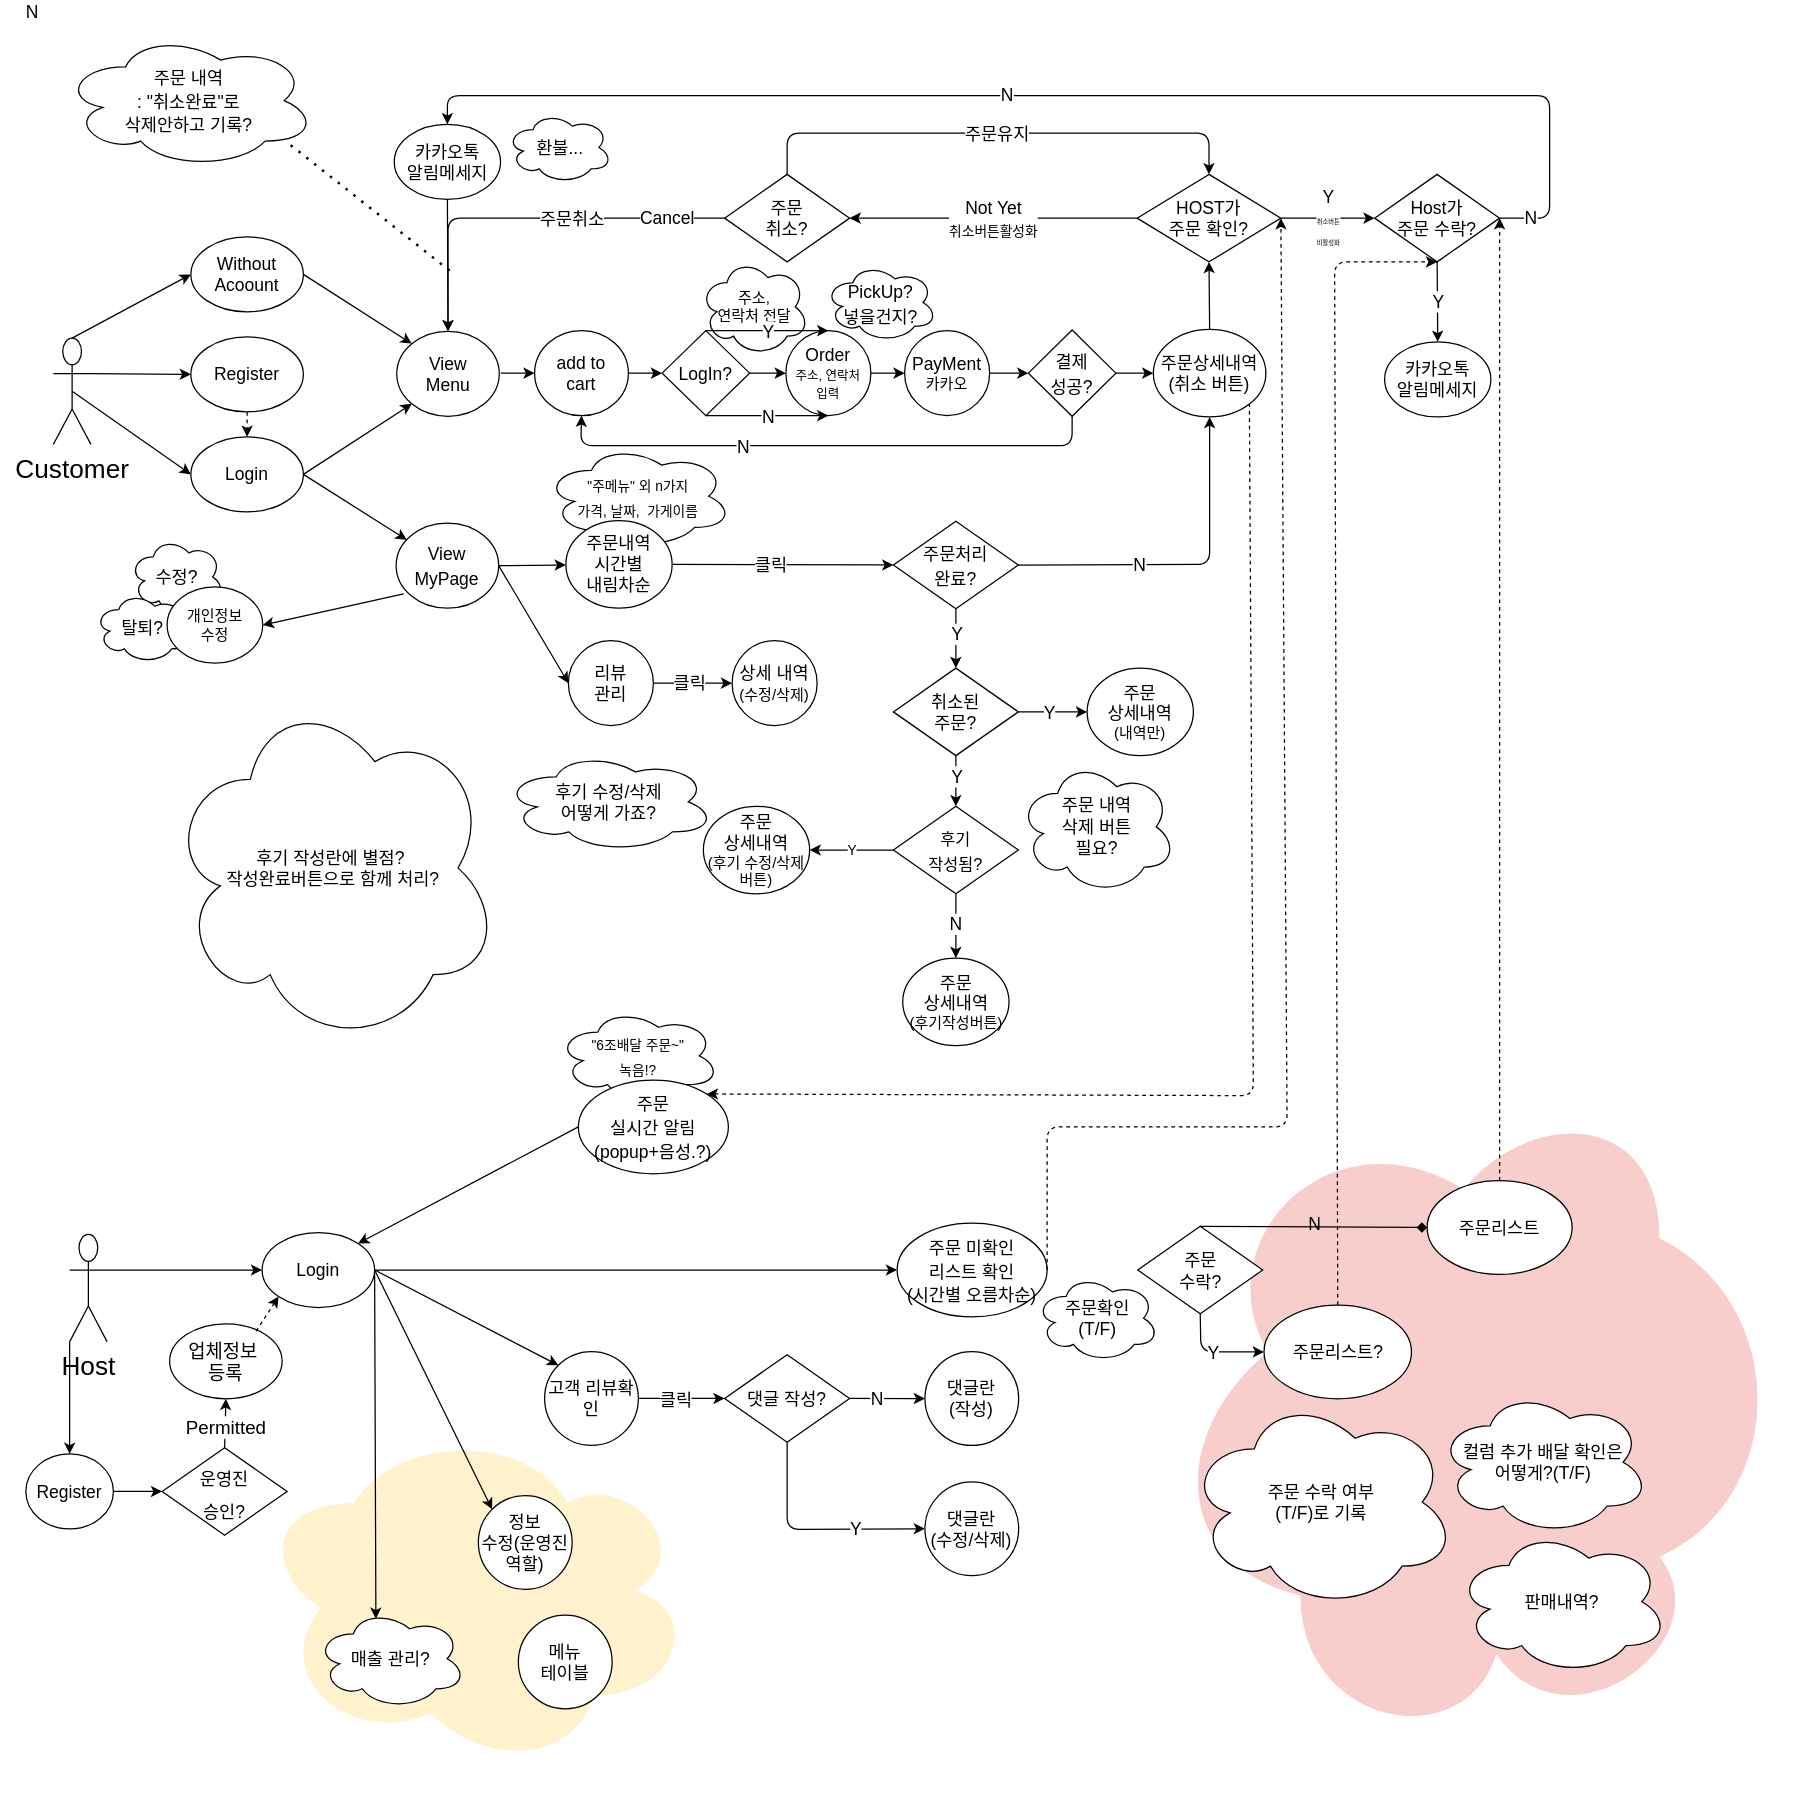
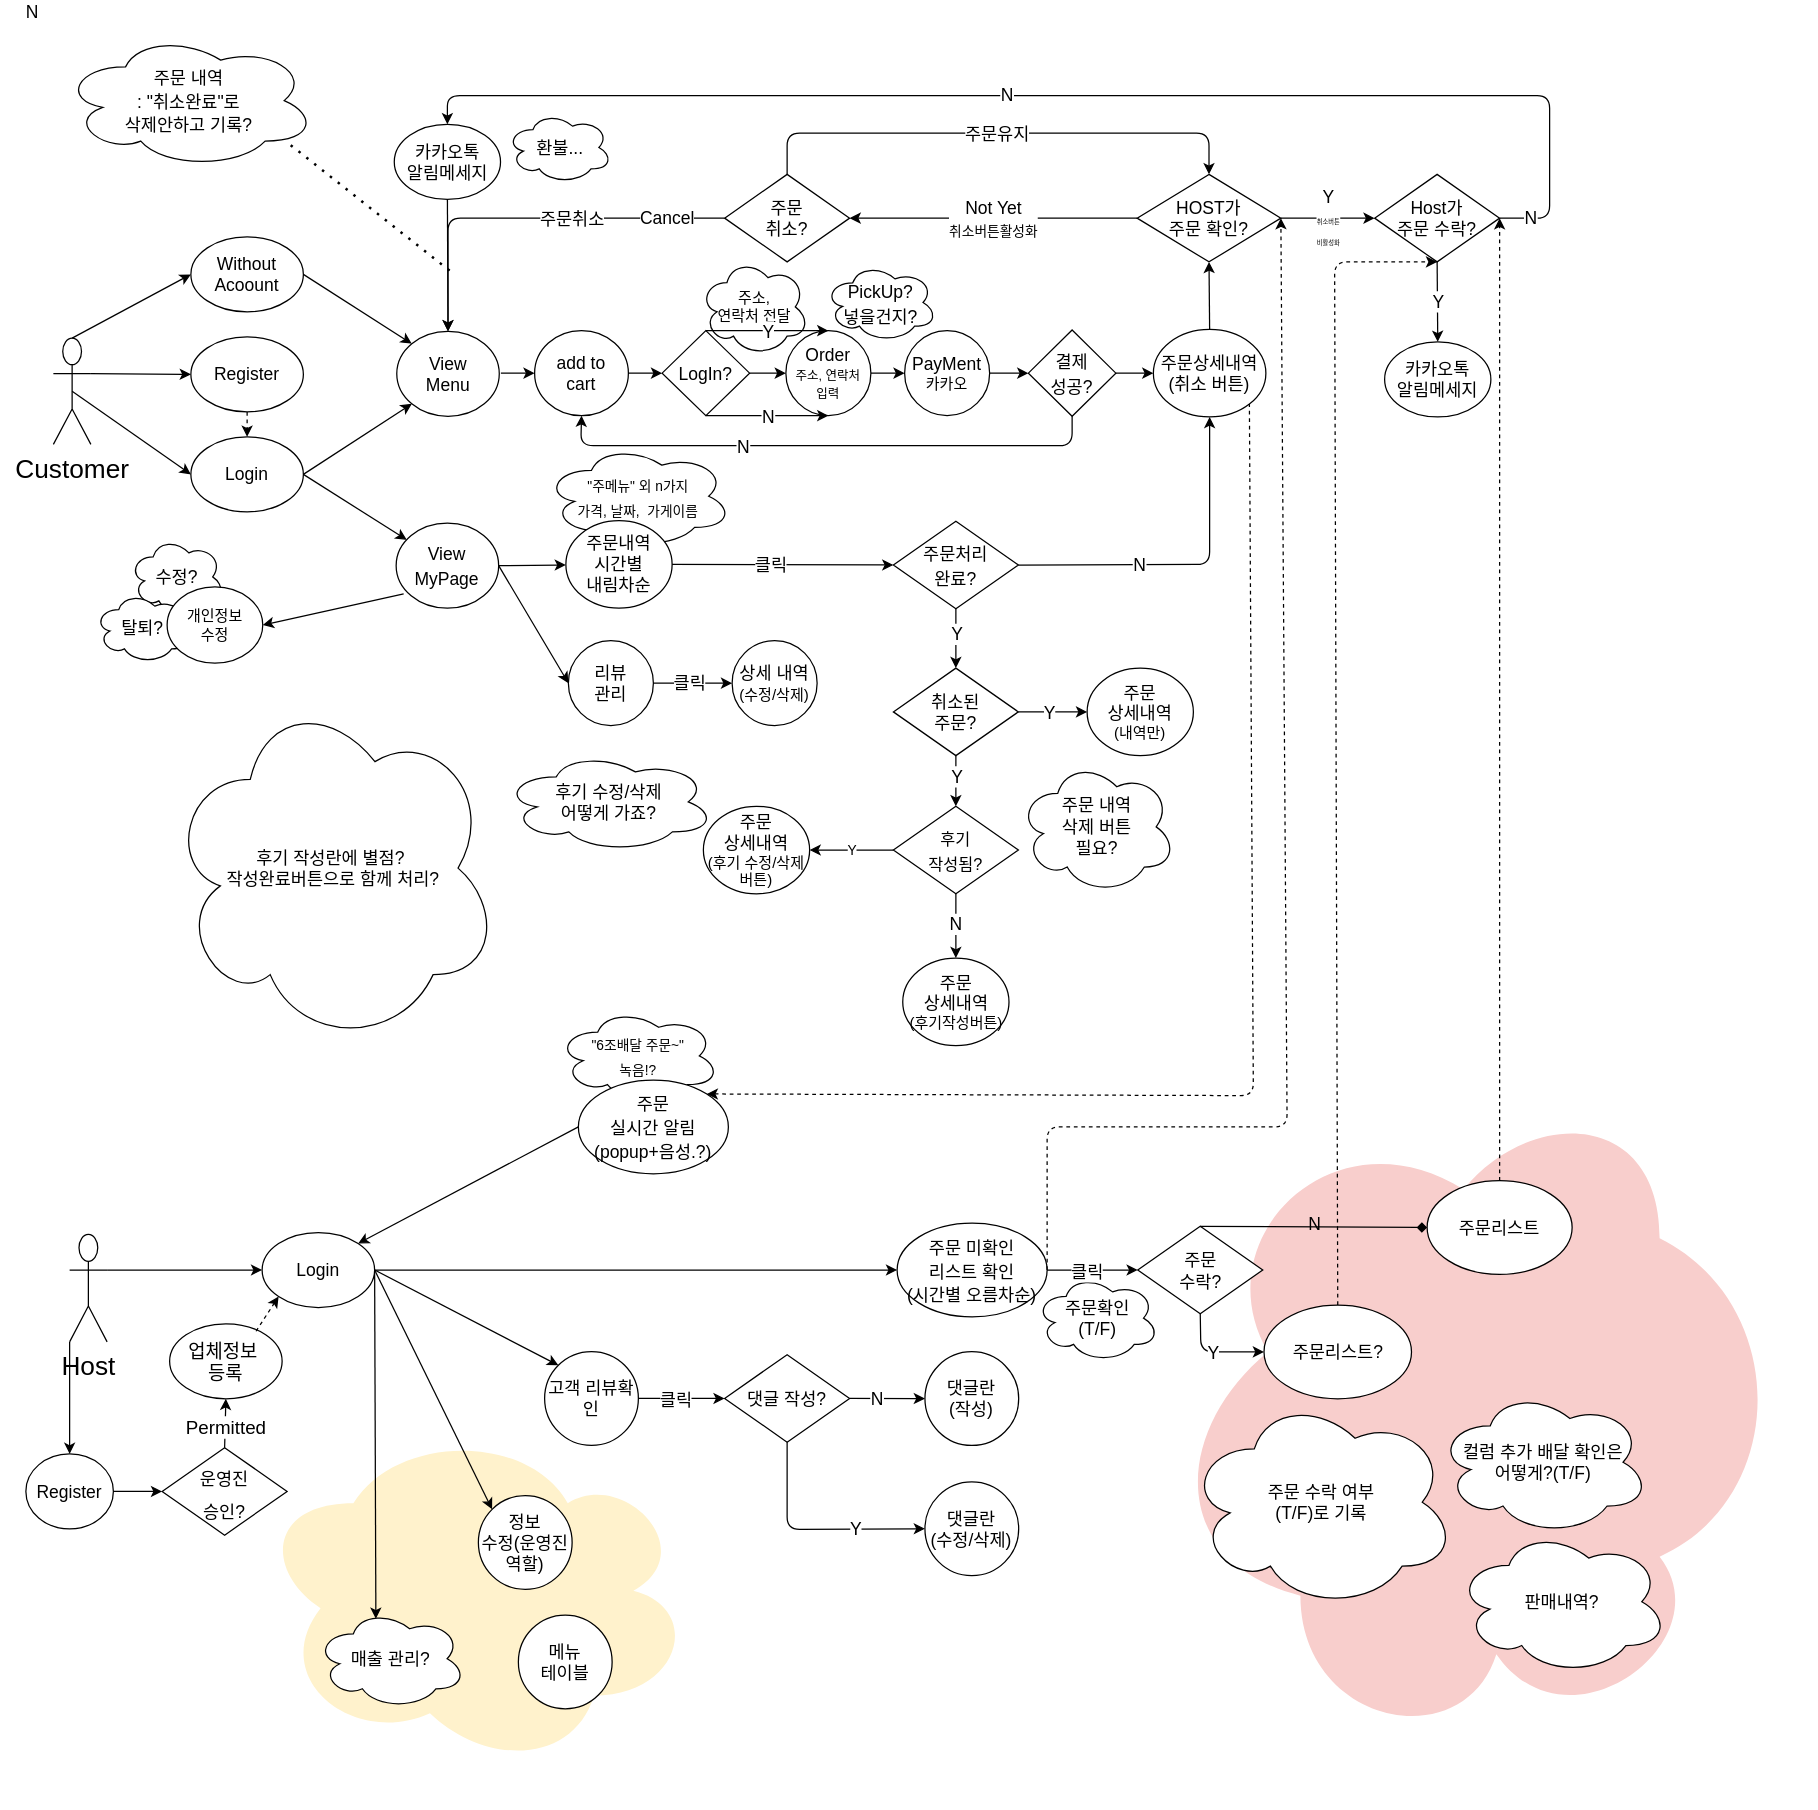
none -> (1088, 1270)
